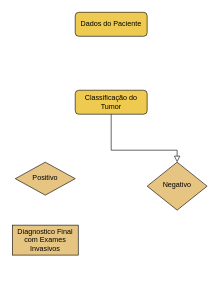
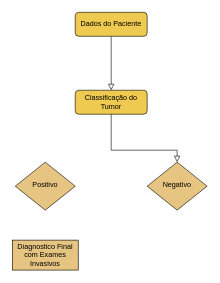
none -> (111, 60)
(45, 179) -> (45, 186)
(45, 240) -> (45, 255)
